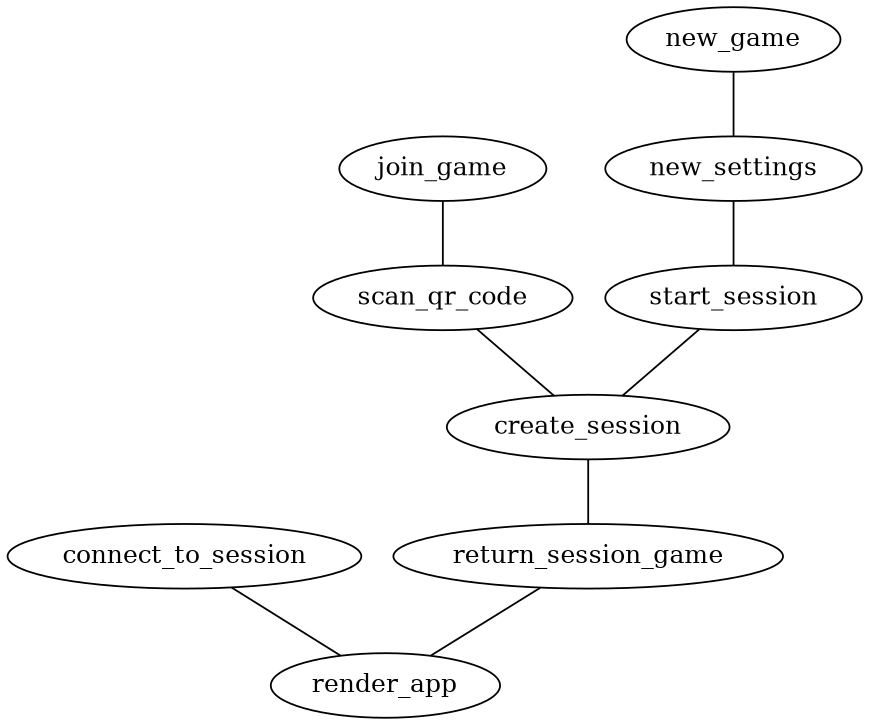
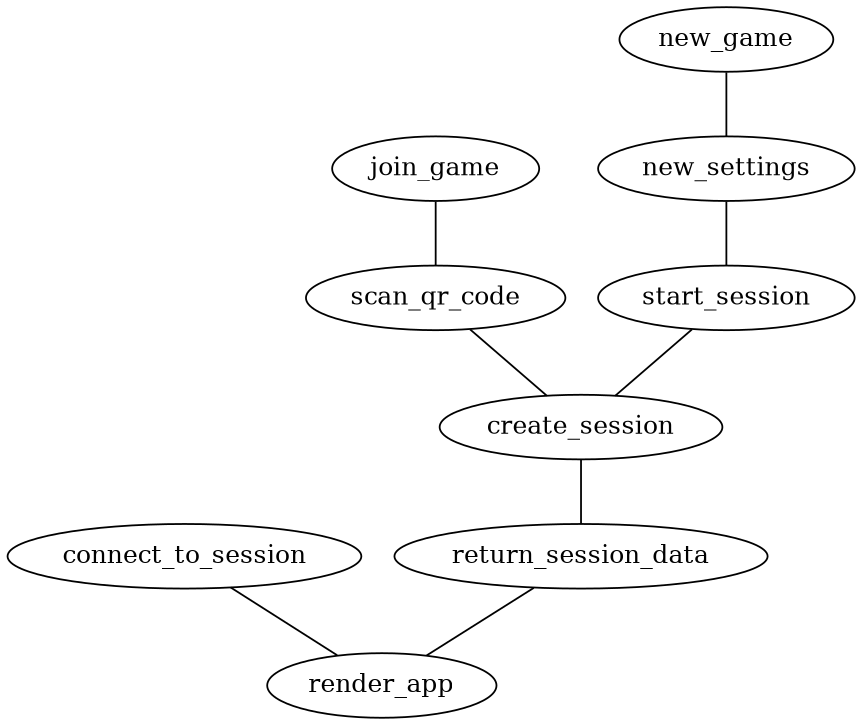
(588, 556) -> (581, 556)
